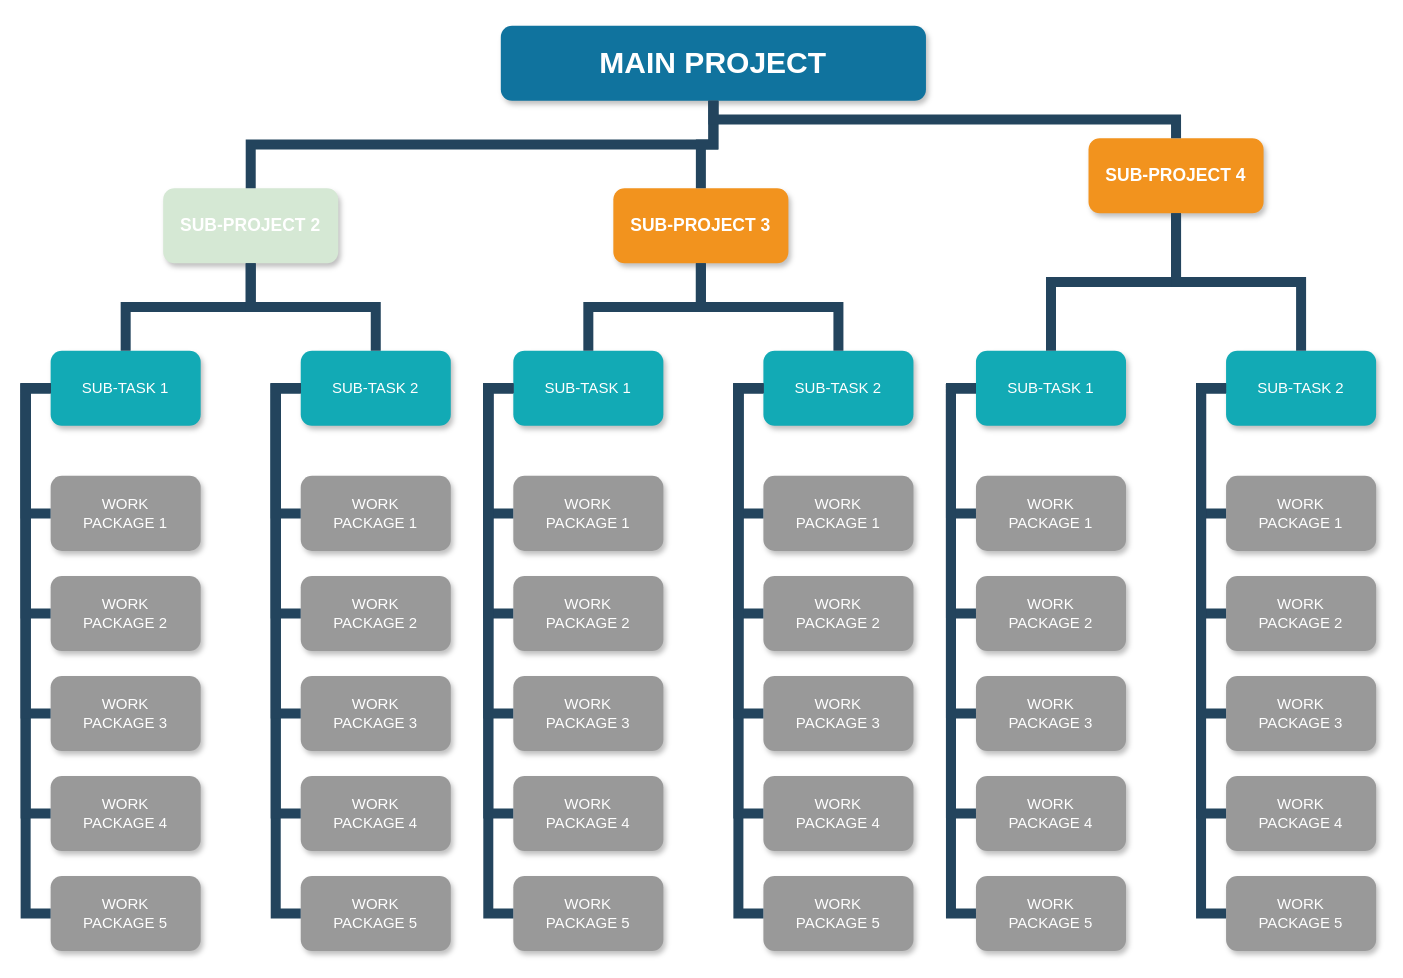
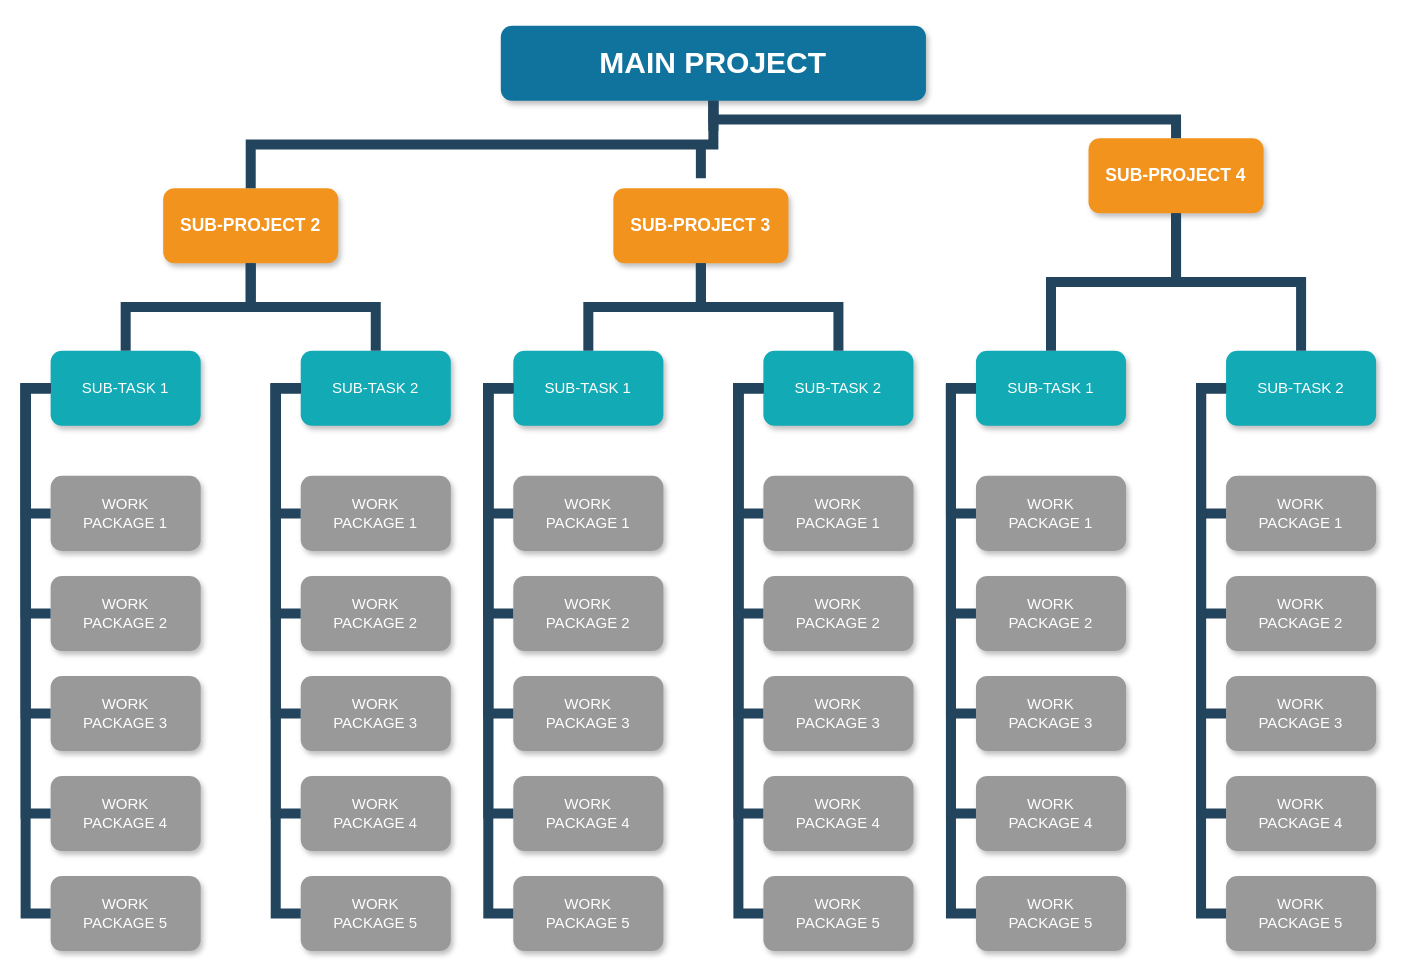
(701, 182) -> (701, 182)
(251, 226) -> (251, 226)
